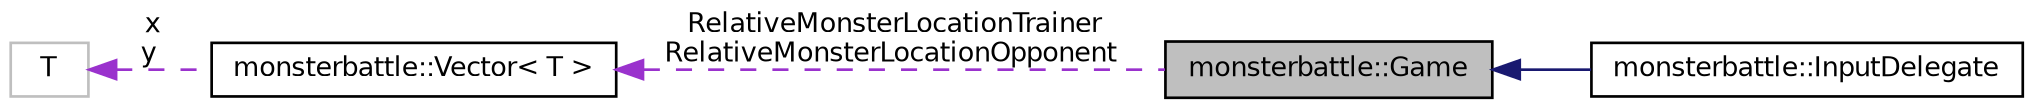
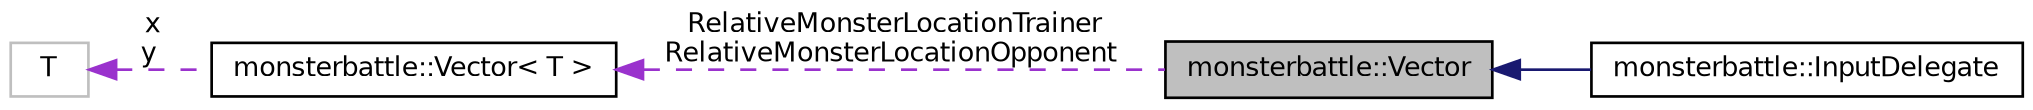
(1329, 70) -> (1329, 70)
